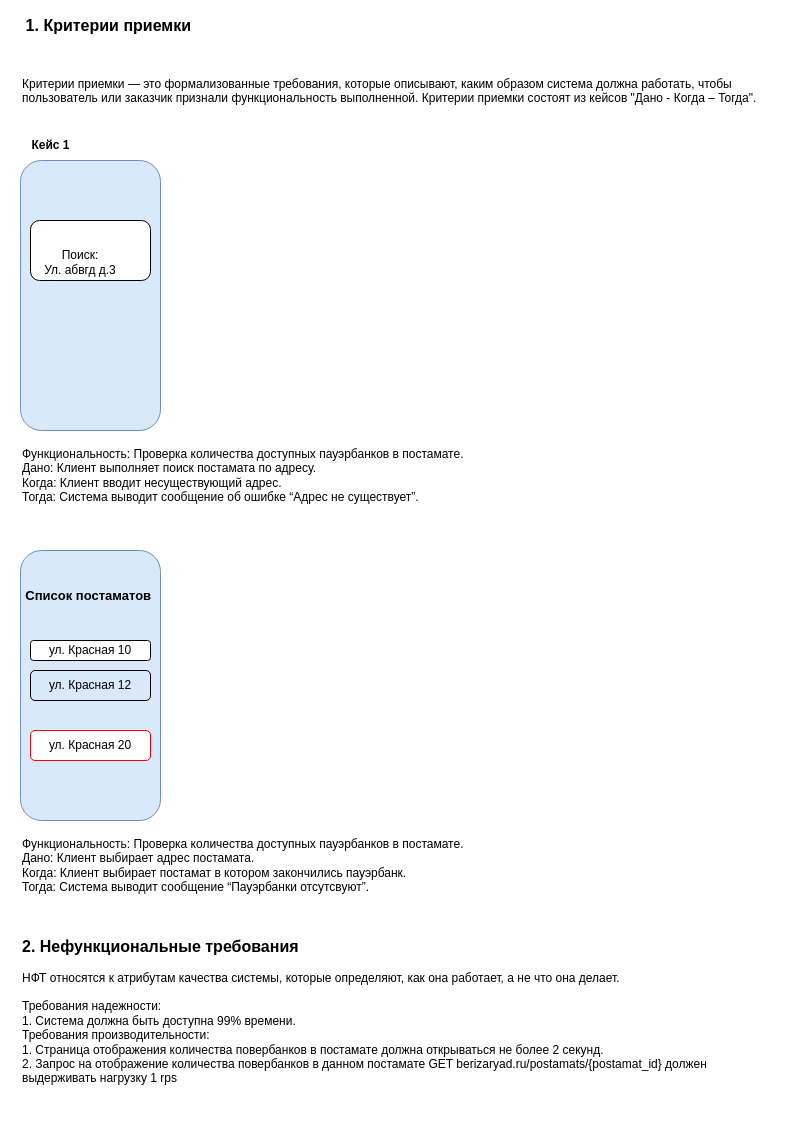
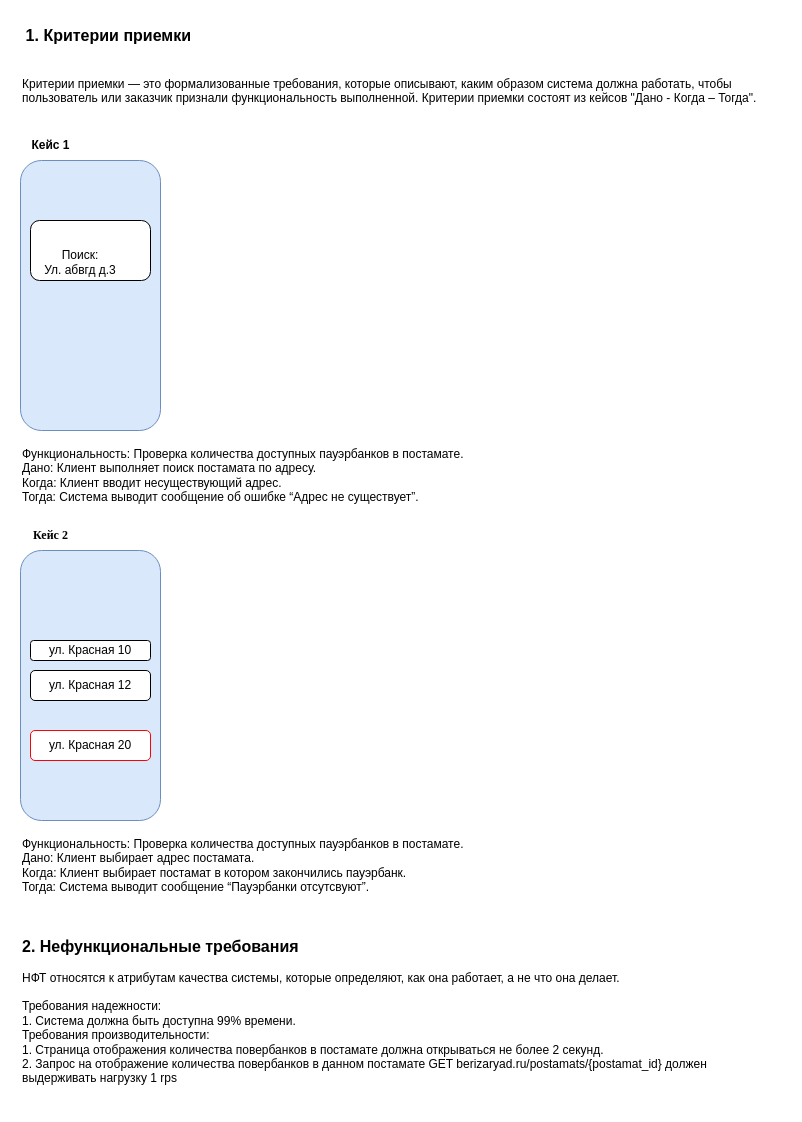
(111, 26) -> (111, 36)
none -> (51, 536)
(91, 596) -> none
(91, 686) -> (91, 686)
